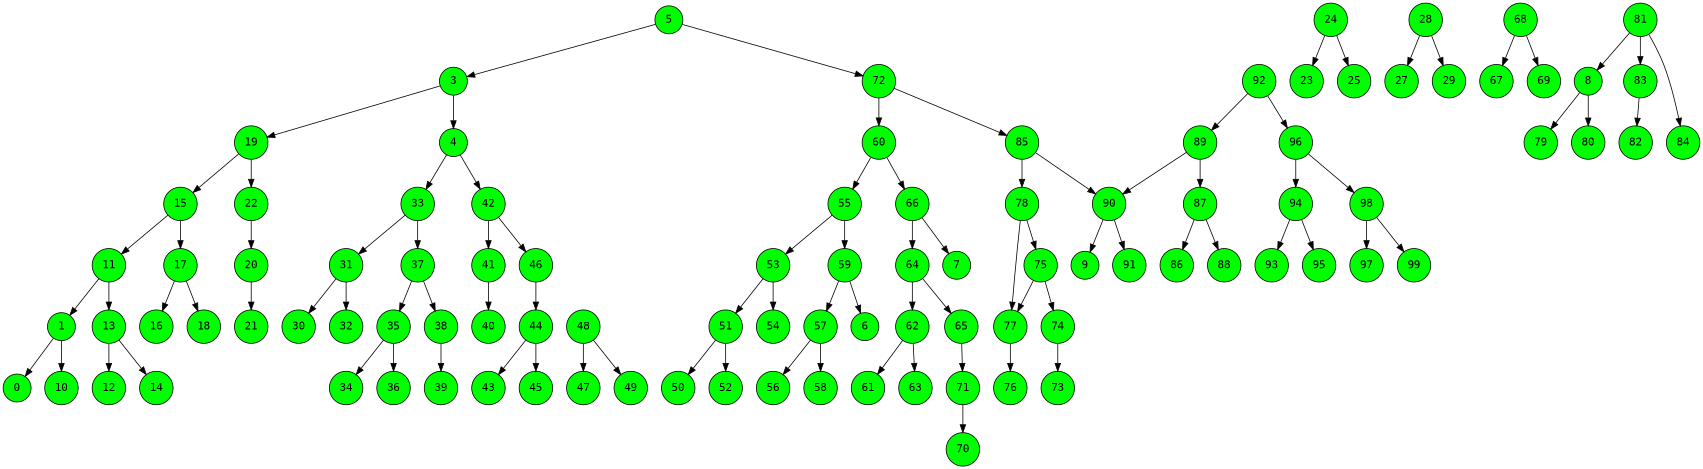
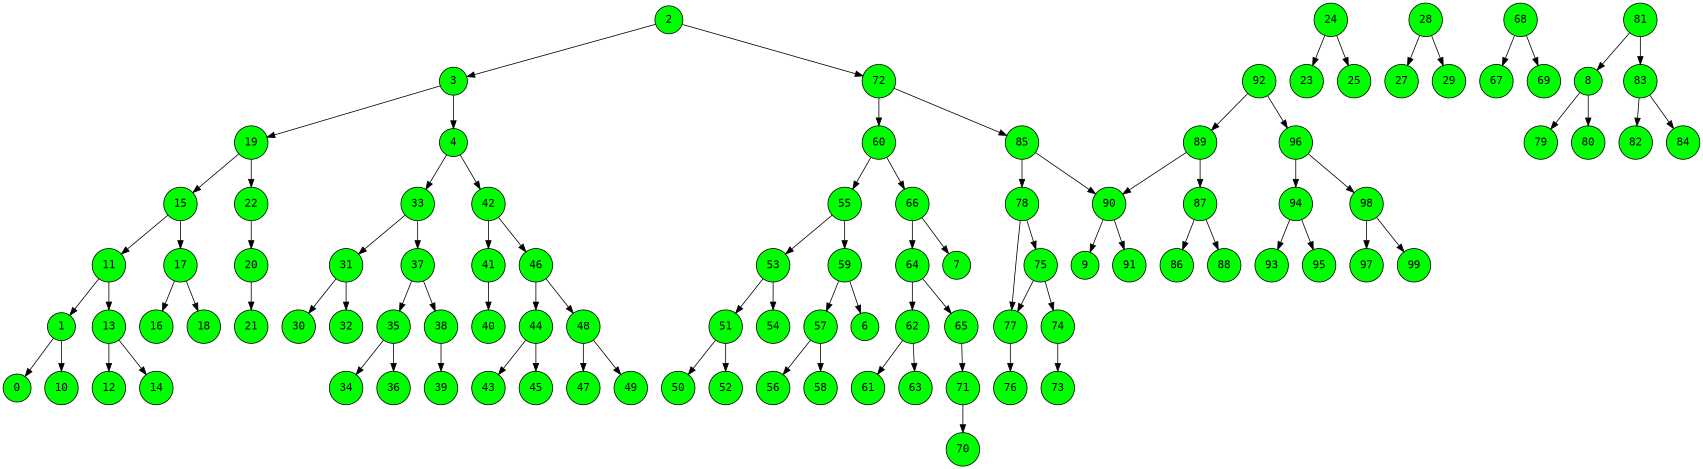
(669, 20) -> (669, 20)
(1667, 75) -> (1659, 109)
none -> (557, 293)
